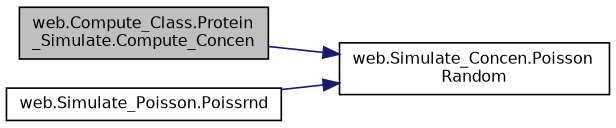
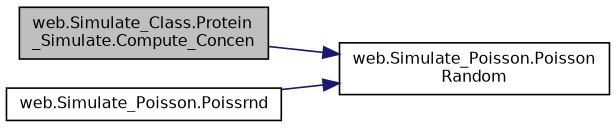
(144, 33) -> (144, 33)
(474, 69) -> (474, 69)
